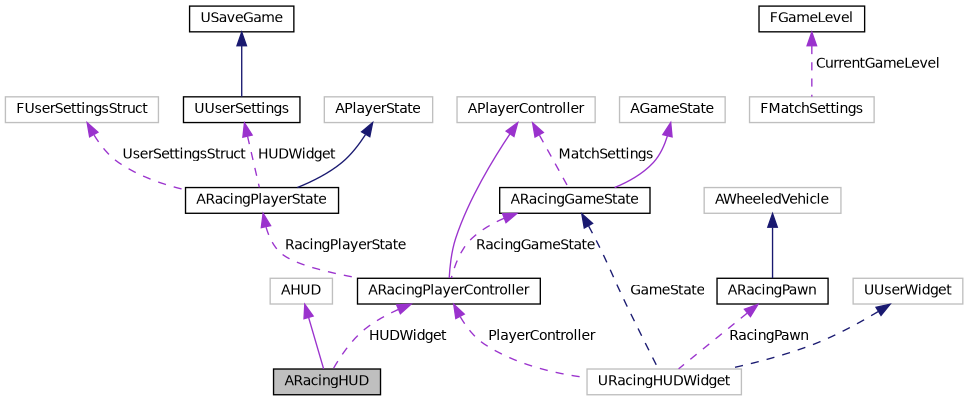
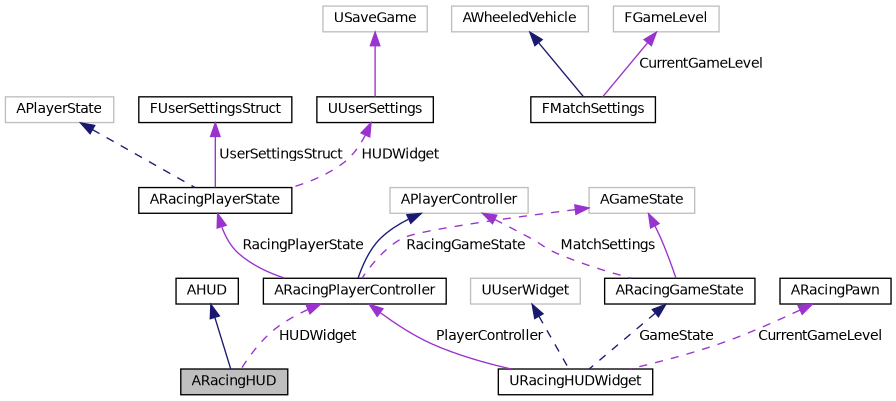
(242, 19) -> (375, 19)
(812, 19) -> (666, 19)
(242, 71) -> (375, 71)
(812, 71) -> (625, 70)
(82, 110) -> (215, 110)
(812, 110) -> (593, 110)
(336, 167) -> (144, 158)
(134, 172) -> (215, 162)
(470, 202) -> (376, 243)
(469, 241) -> (460, 226)
(773, 253) -> (561, 70)
(305, 265) -> (247, 260)
(301, 291) -> (207, 291)
(767, 337) -> (819, 337)
(316, 343) -> (223, 343)
(516, 360) -> (442, 348)
(664, 382) -> (576, 382)
